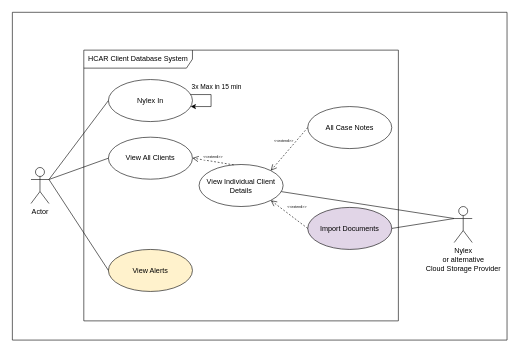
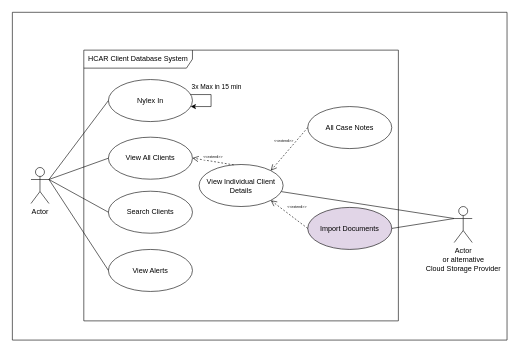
none -> (79, 196)
none -> (150, 212)
(463, 260) -> (463, 260)
(150, 270) -> (150, 270)
